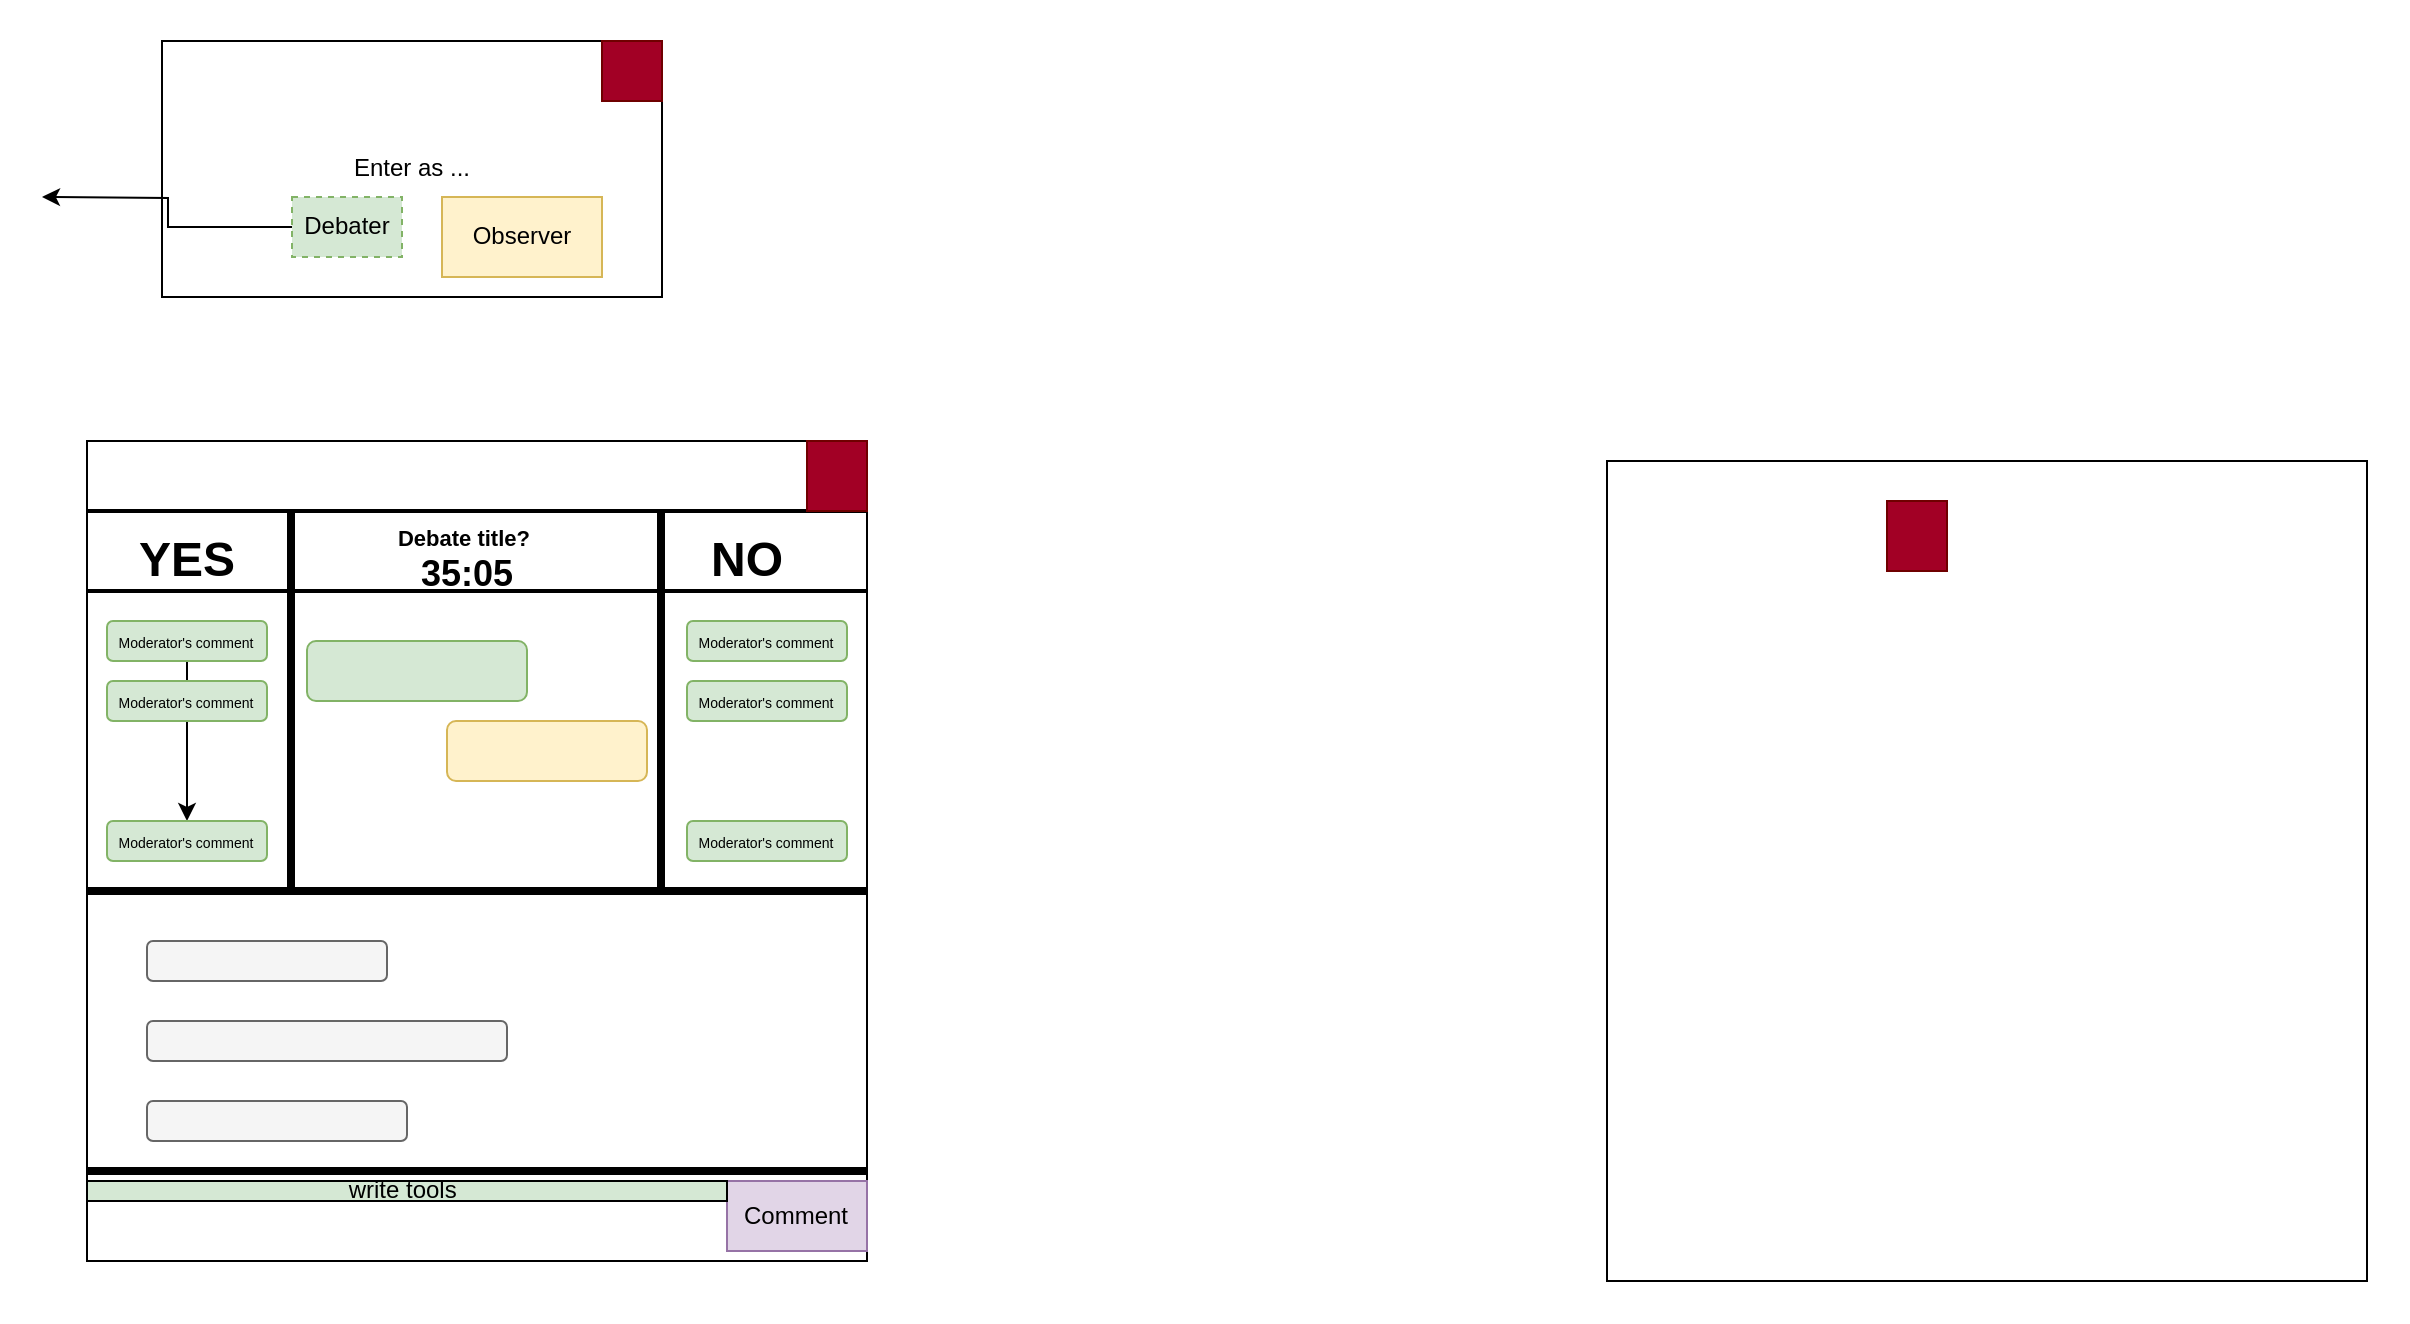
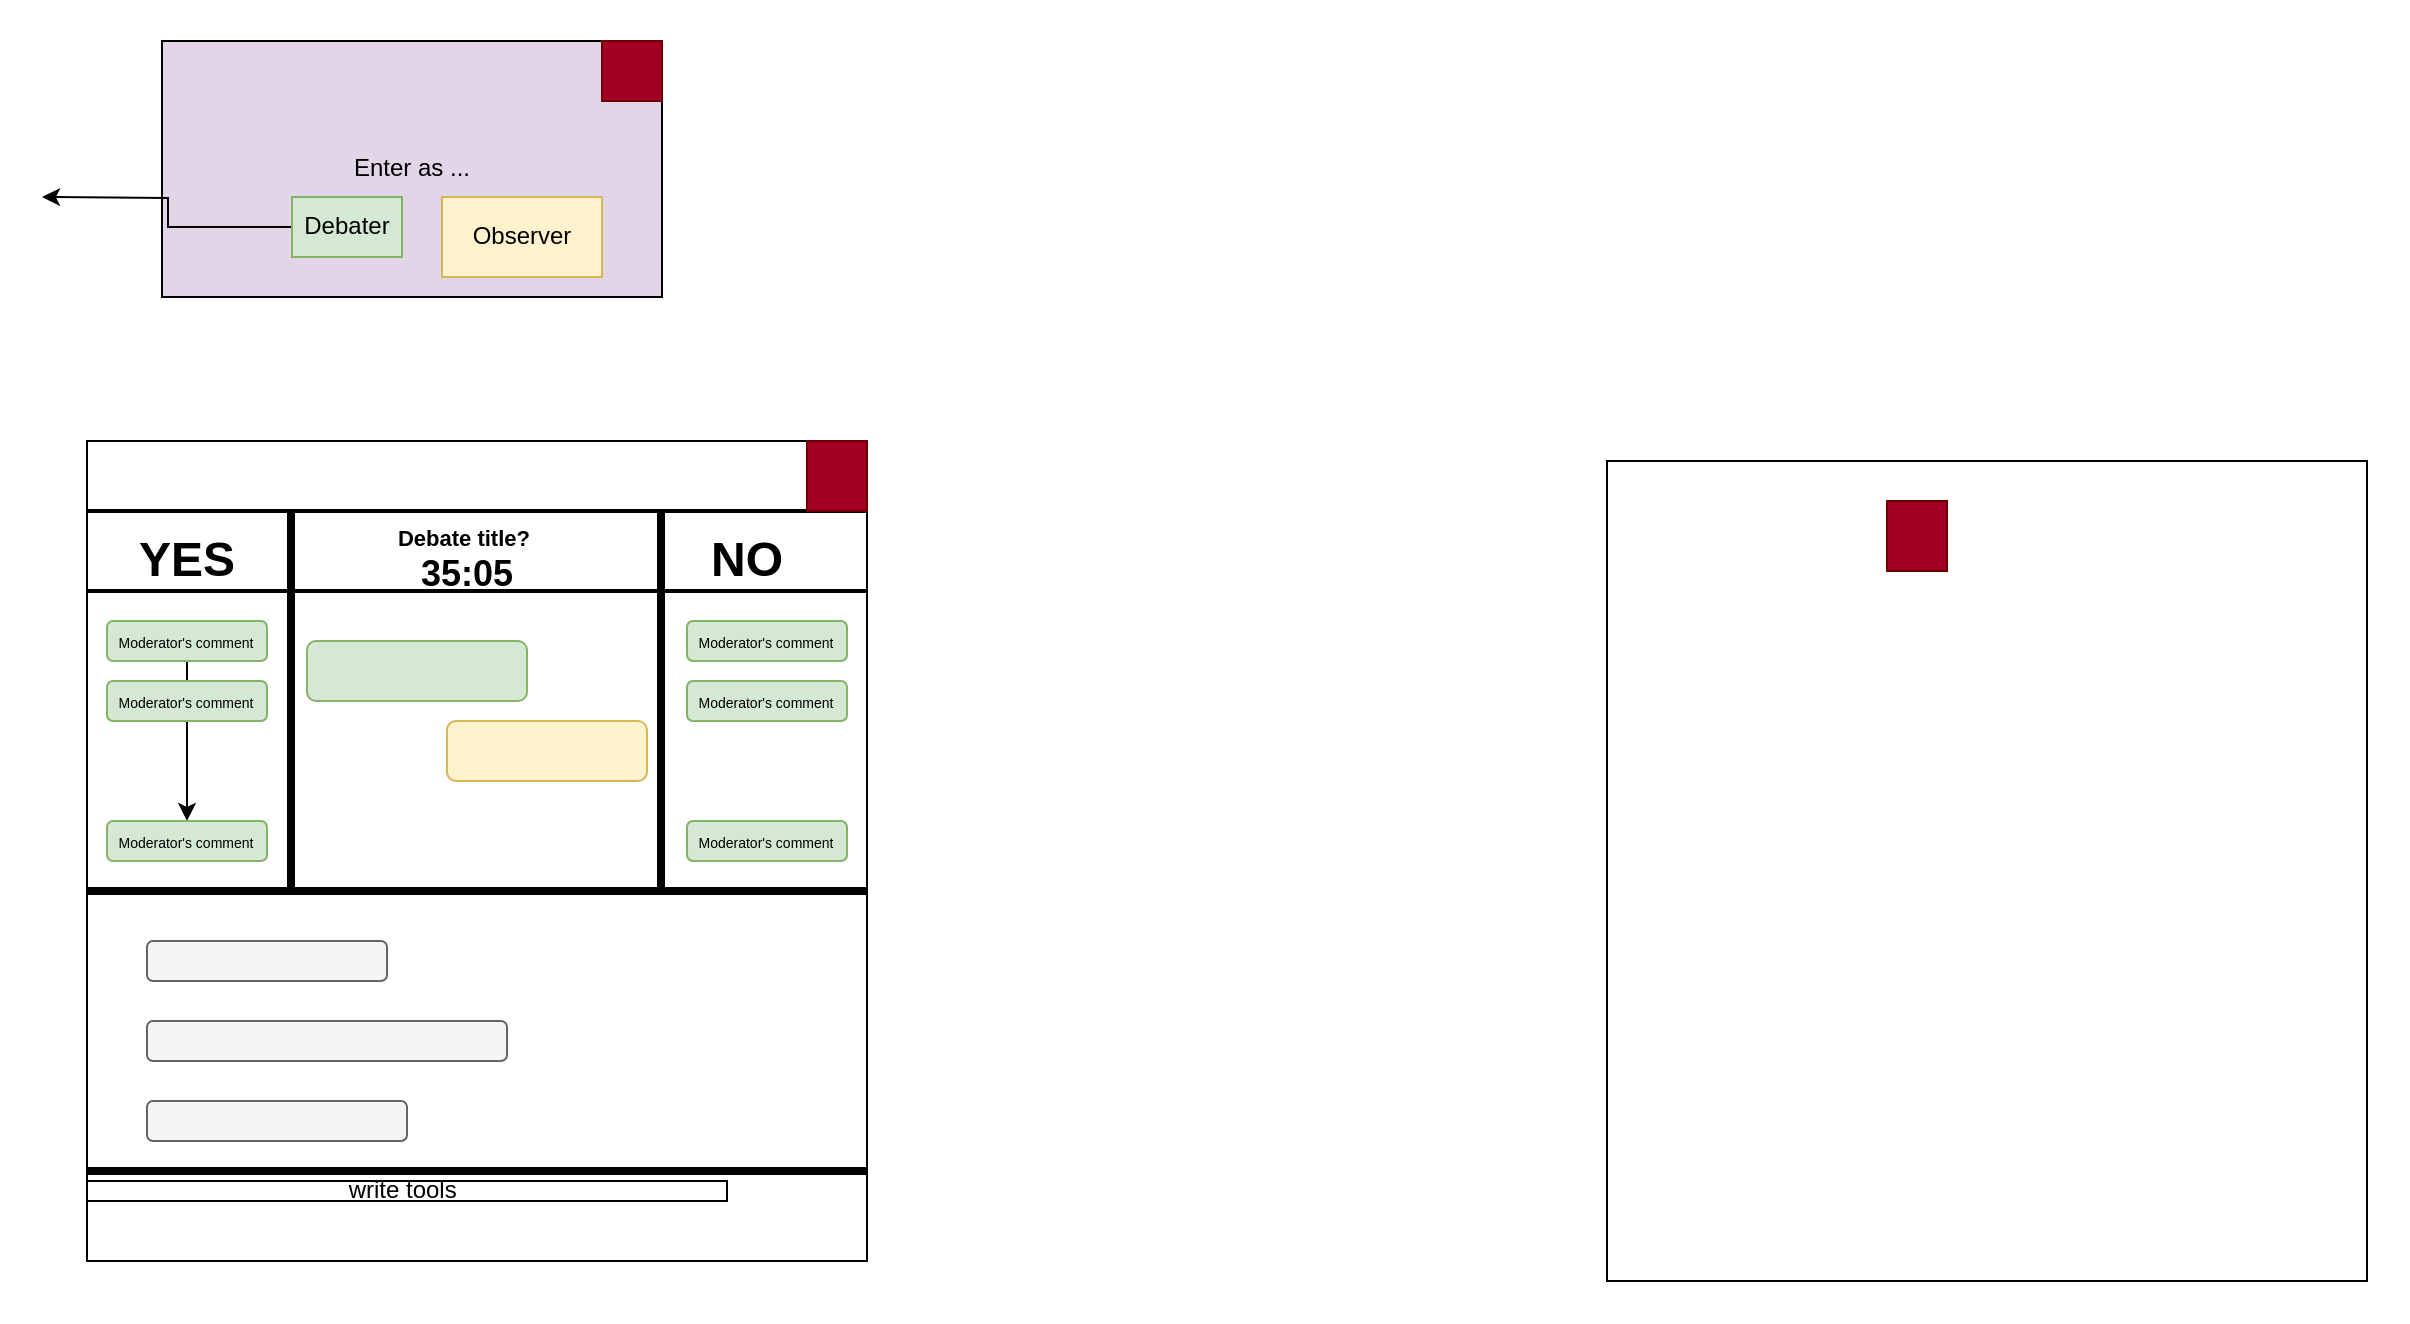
(412, 169) -> (412, 169)
(347, 227) -> (347, 227)
(407, 1191) -> (407, 1191)
(797, 1216) -> none
